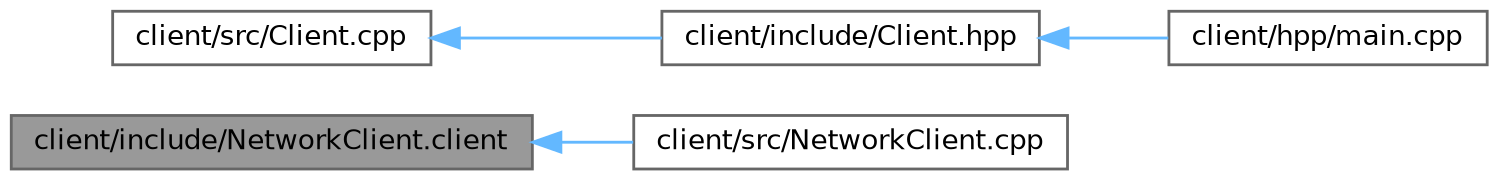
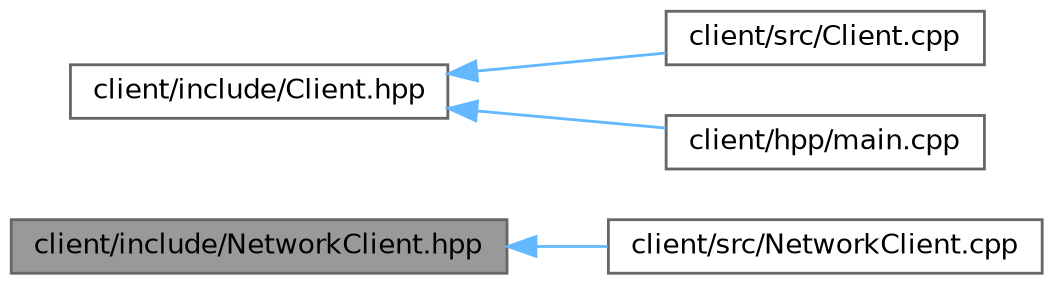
(561, 38) -> (571, 62)
(272, 142) -> (259, 246)
